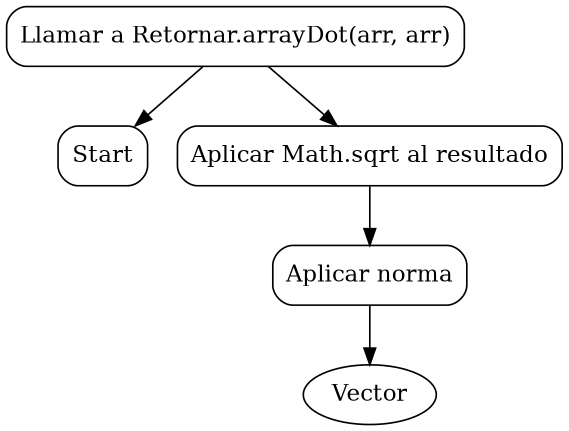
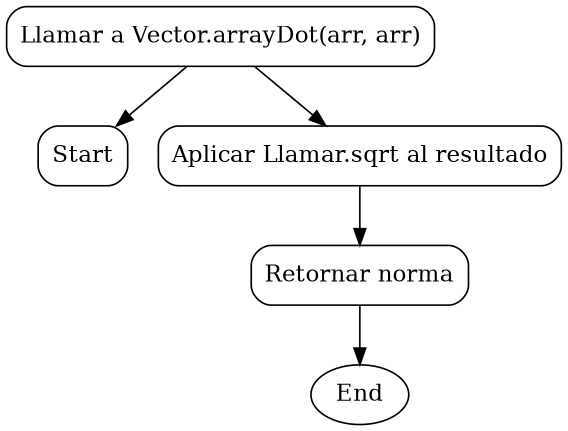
(235, 36) -> (221, 36)
(370, 156) -> (360, 156)
(370, 275) -> (360, 275)
(370, 395) -> (360, 395)
